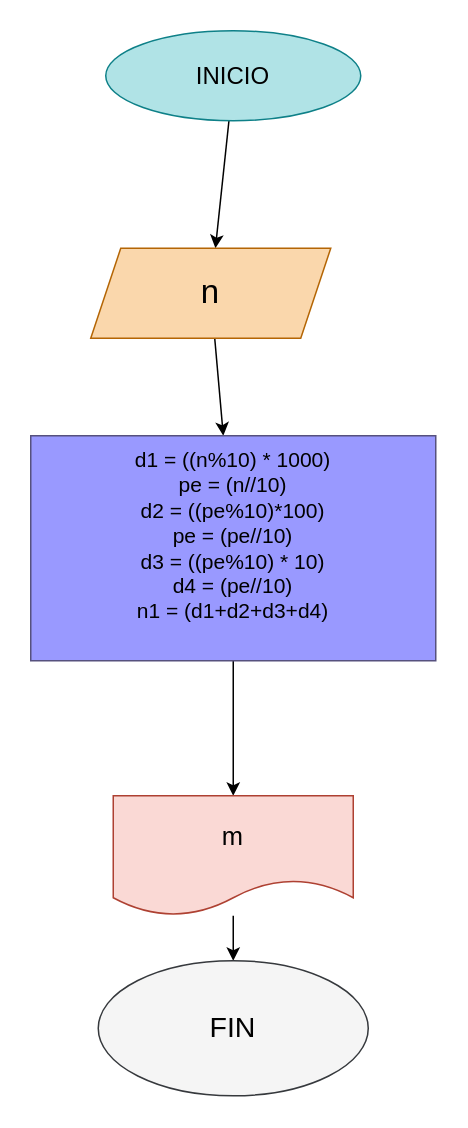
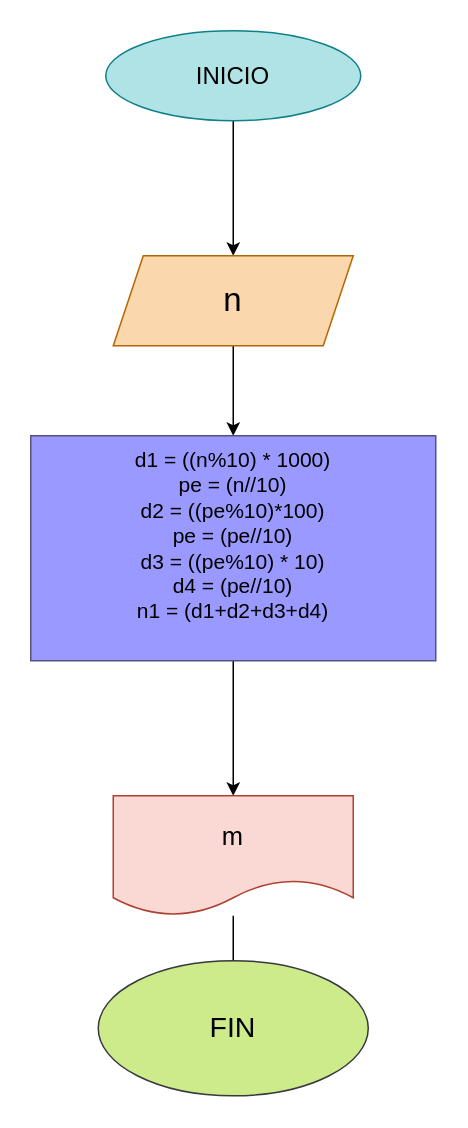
(211, 293) -> (233, 301)
(233, 949) -> (233, 953)
(233, 1028) -> (233, 1028)
